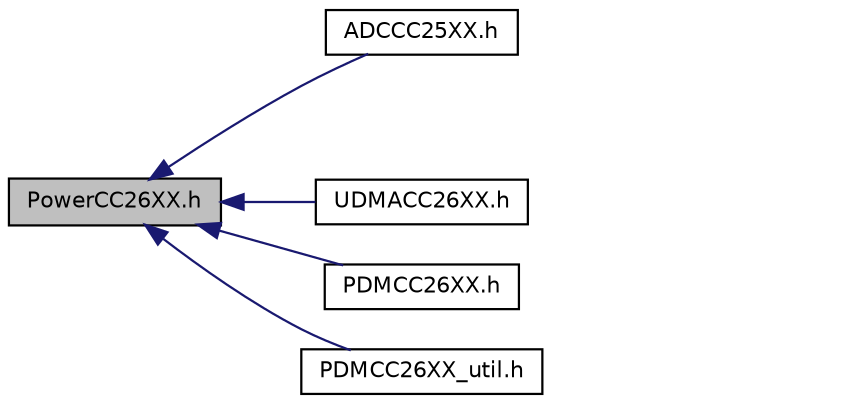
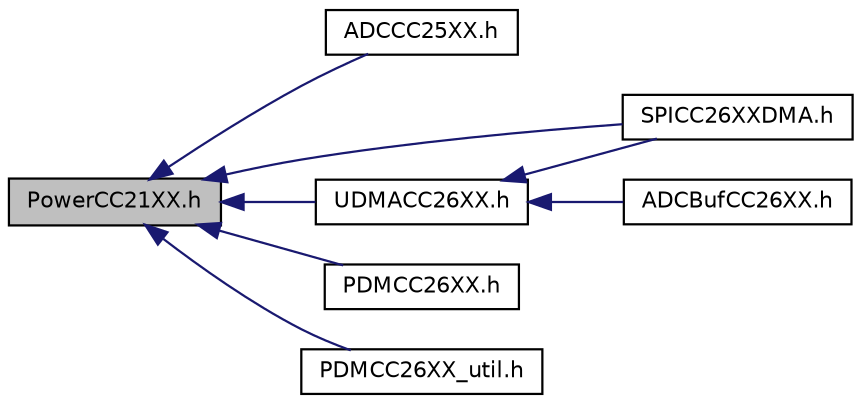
none -> (738, 117)
(115, 202) -> (115, 202)
none -> (738, 202)
